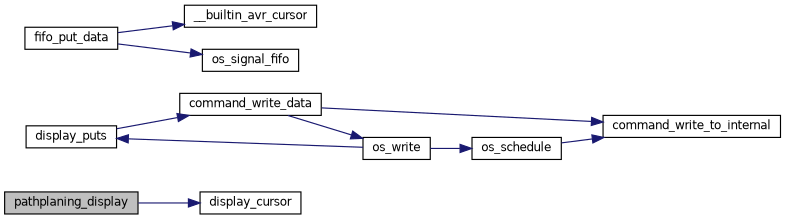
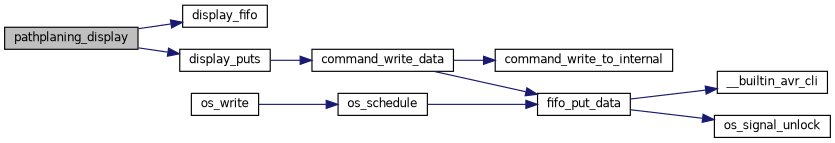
(251, 16) -> (772, 82)
(251, 60) -> (772, 126)
(320, 125) -> (480, 82)
(577, 141) -> (477, 104)
(246, 143) -> (153, 50)
(251, 203) -> (225, 16)
